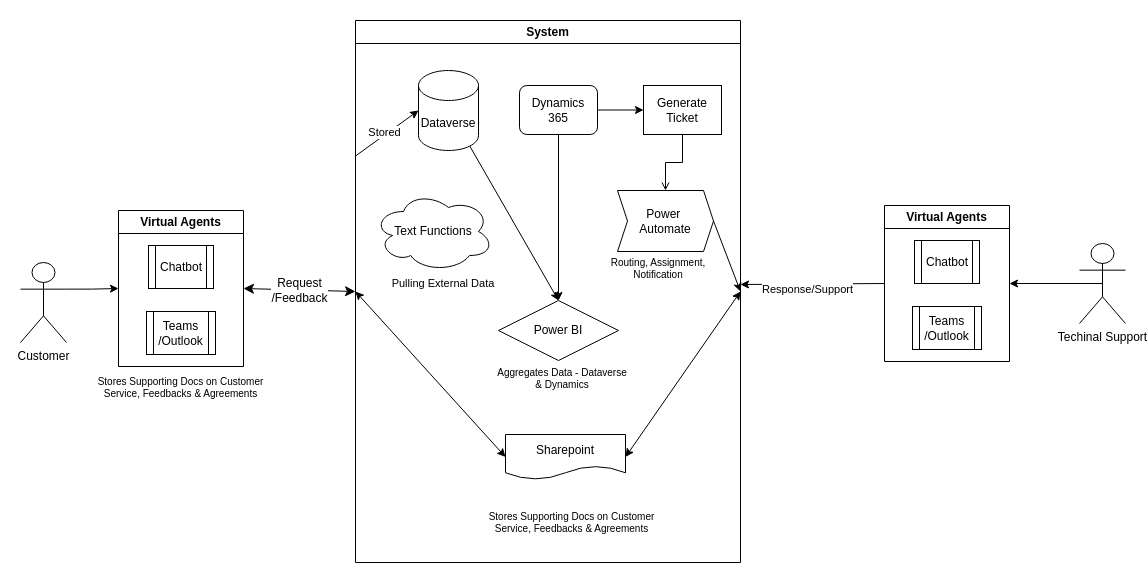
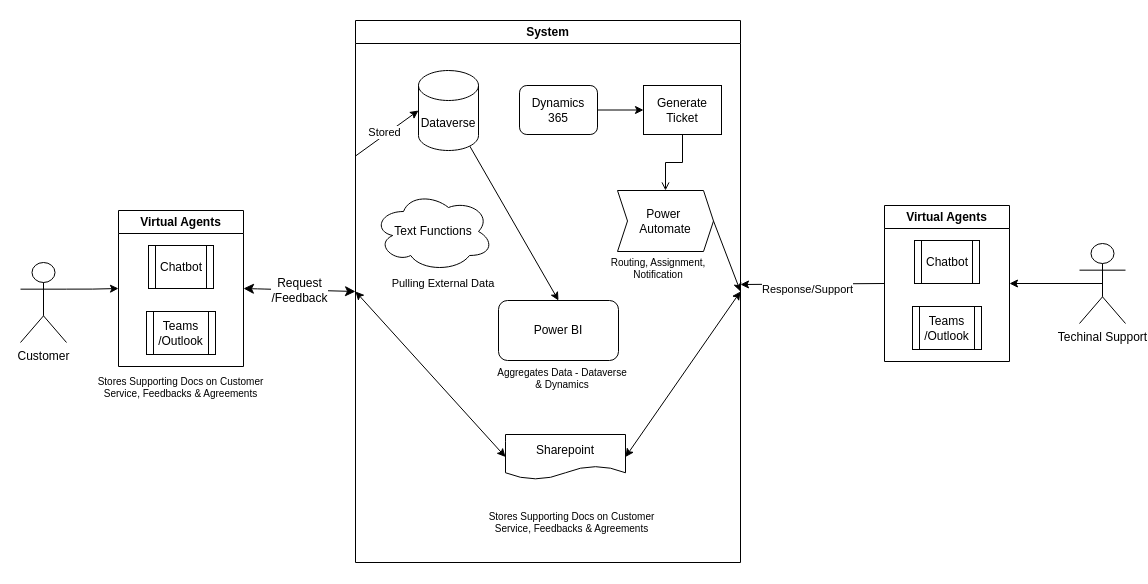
(559, 214) -> none
(559, 331) -> (559, 331)
